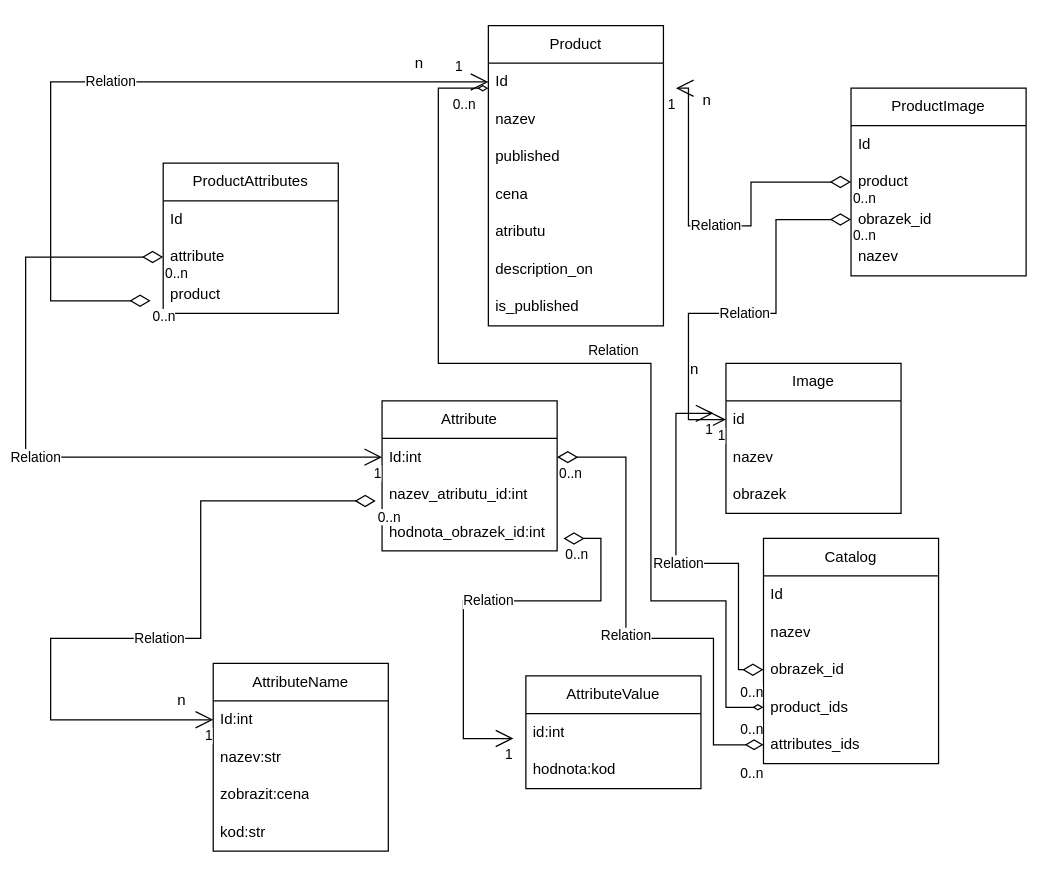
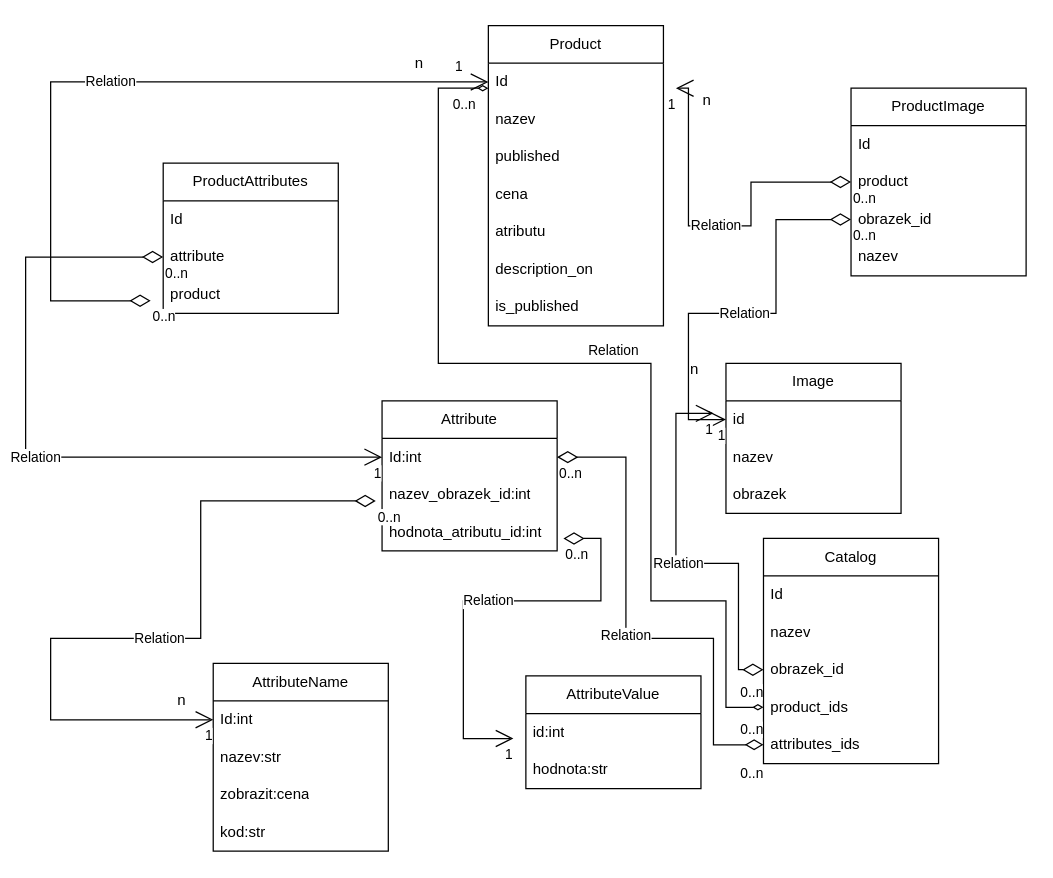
(470, 494) -> (468, 494)
(471, 532) -> (471, 532)
(577, 769) -> (577, 769)
